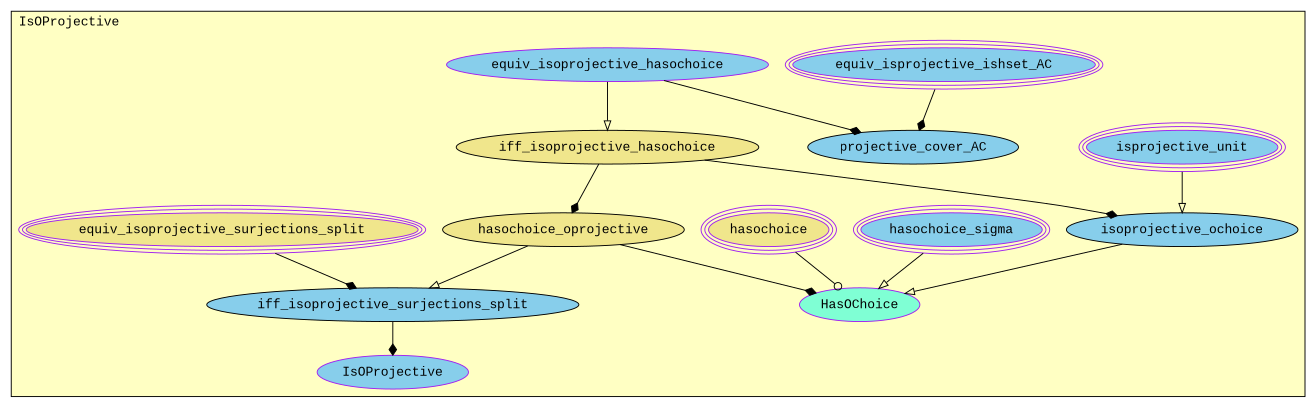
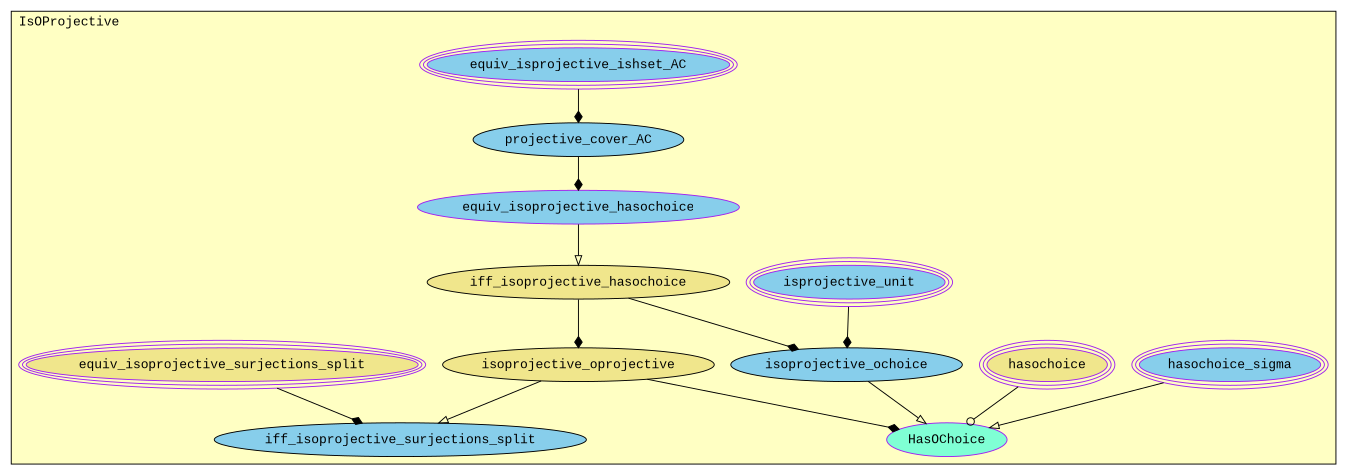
(757, 105) -> (578, 168)
(1182, 188) -> (848, 322)
(563, 230) -> (578, 365)
(393, 372) -> none
